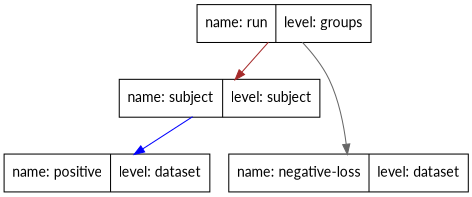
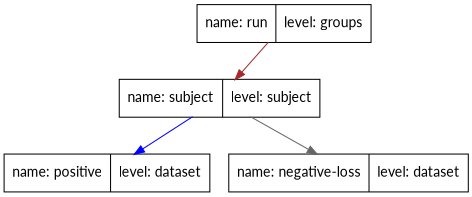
(333, 89) -> (279, 133)
